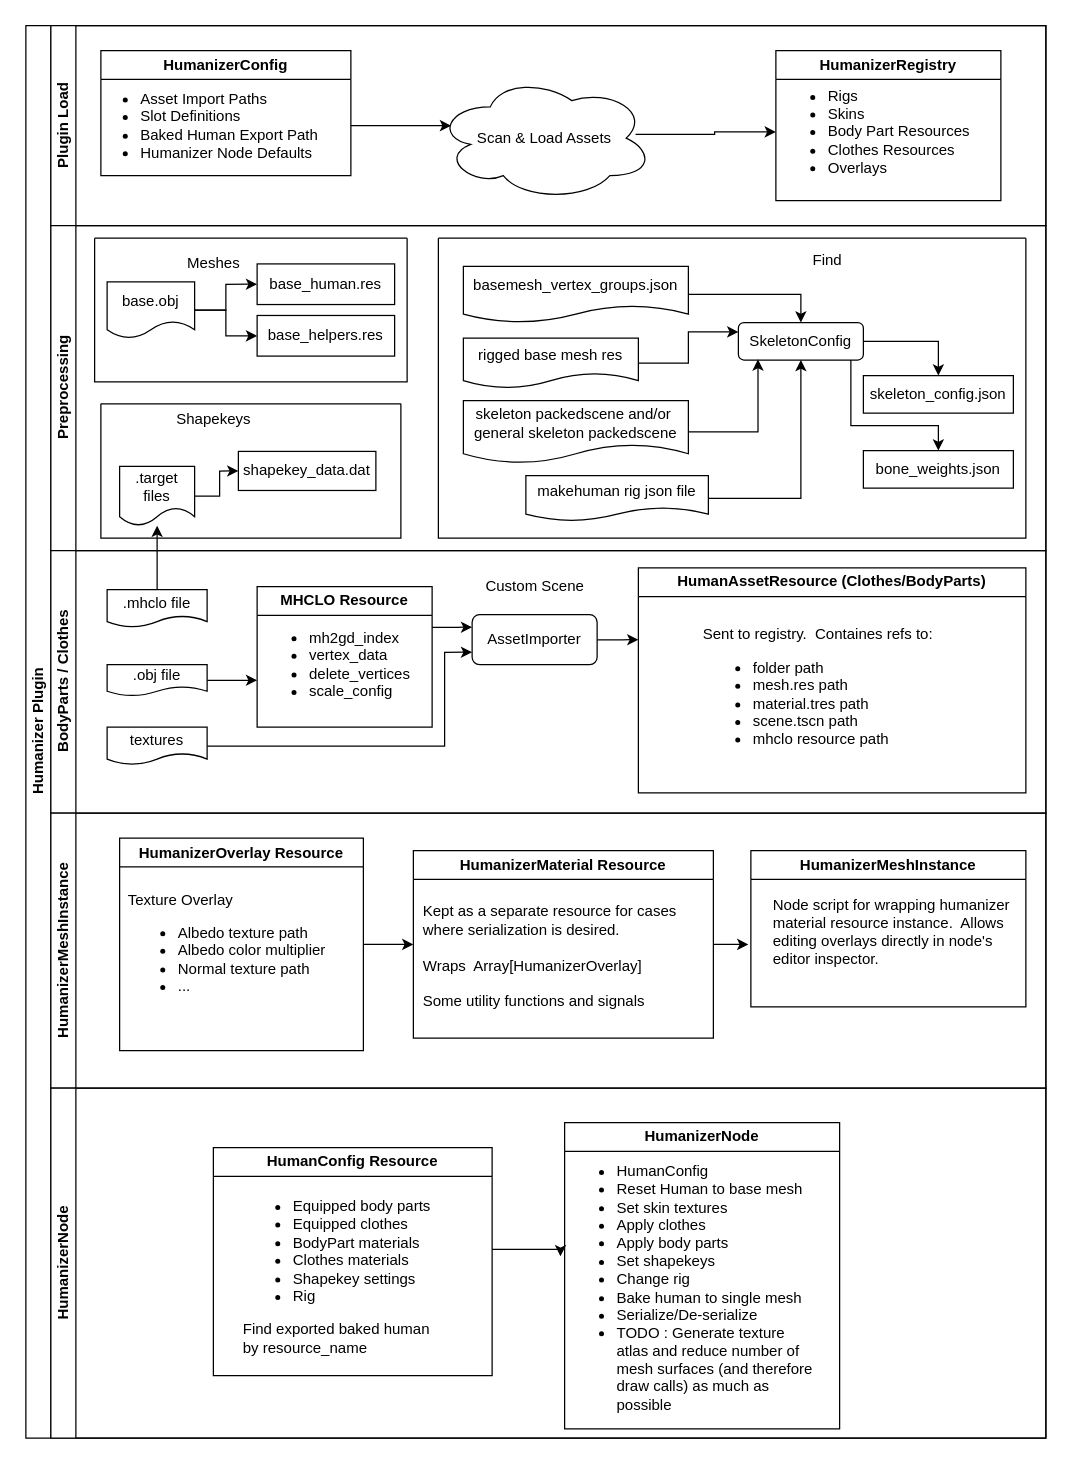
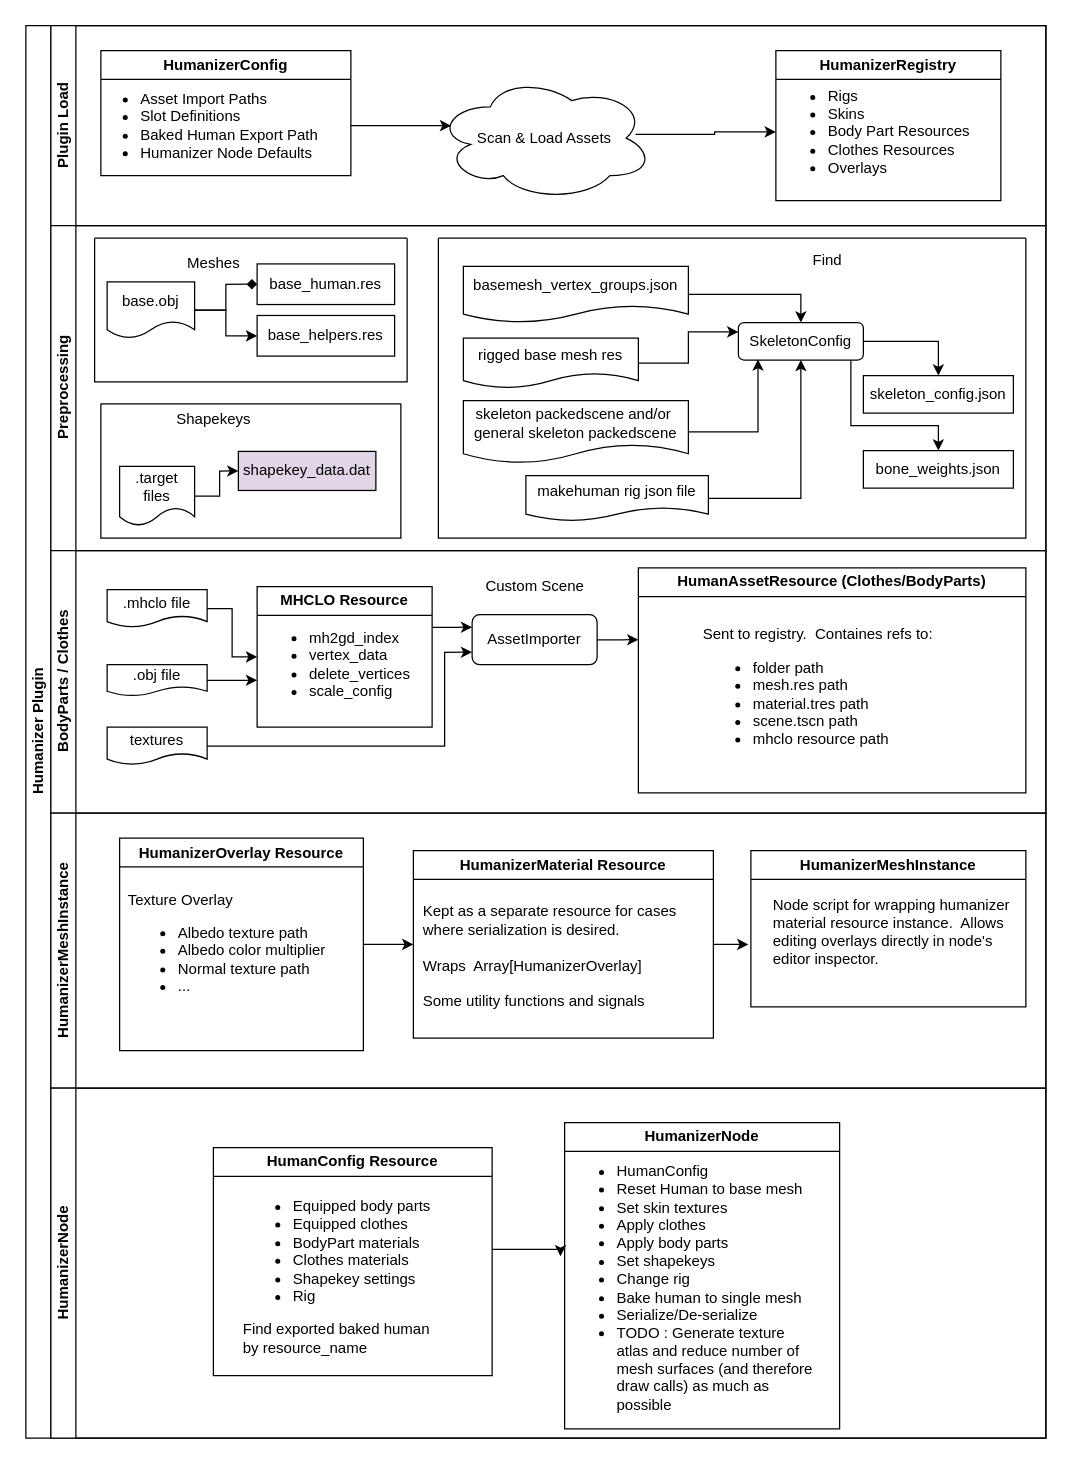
(247, 284) -> (246, 284)
(307, 471) -> (307, 471)
(157, 562) -> (232, 629)
